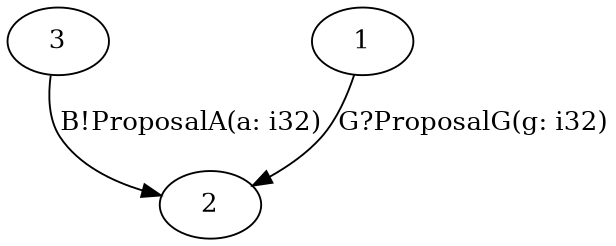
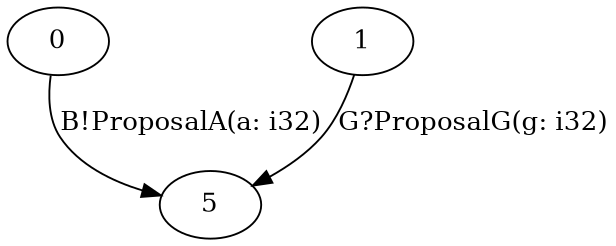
(58, 41) -> (58, 41)
(210, 205) -> (210, 205)
